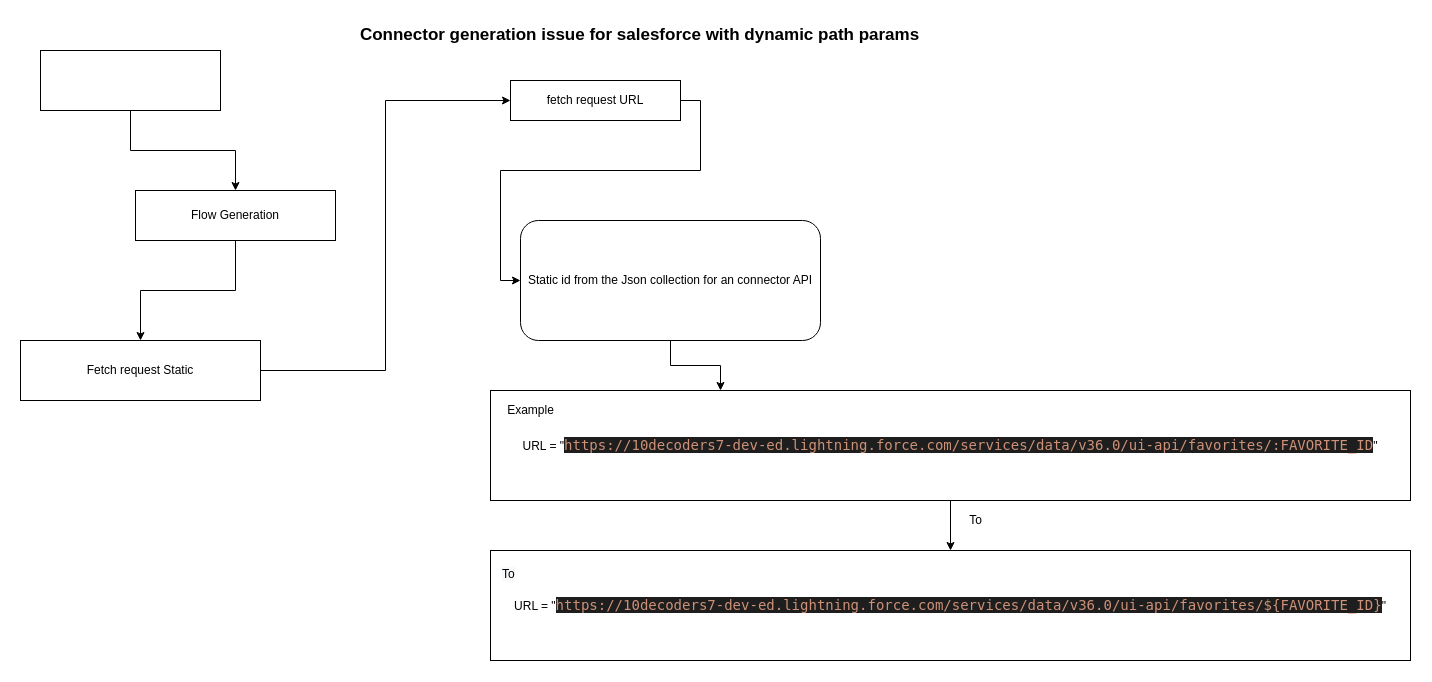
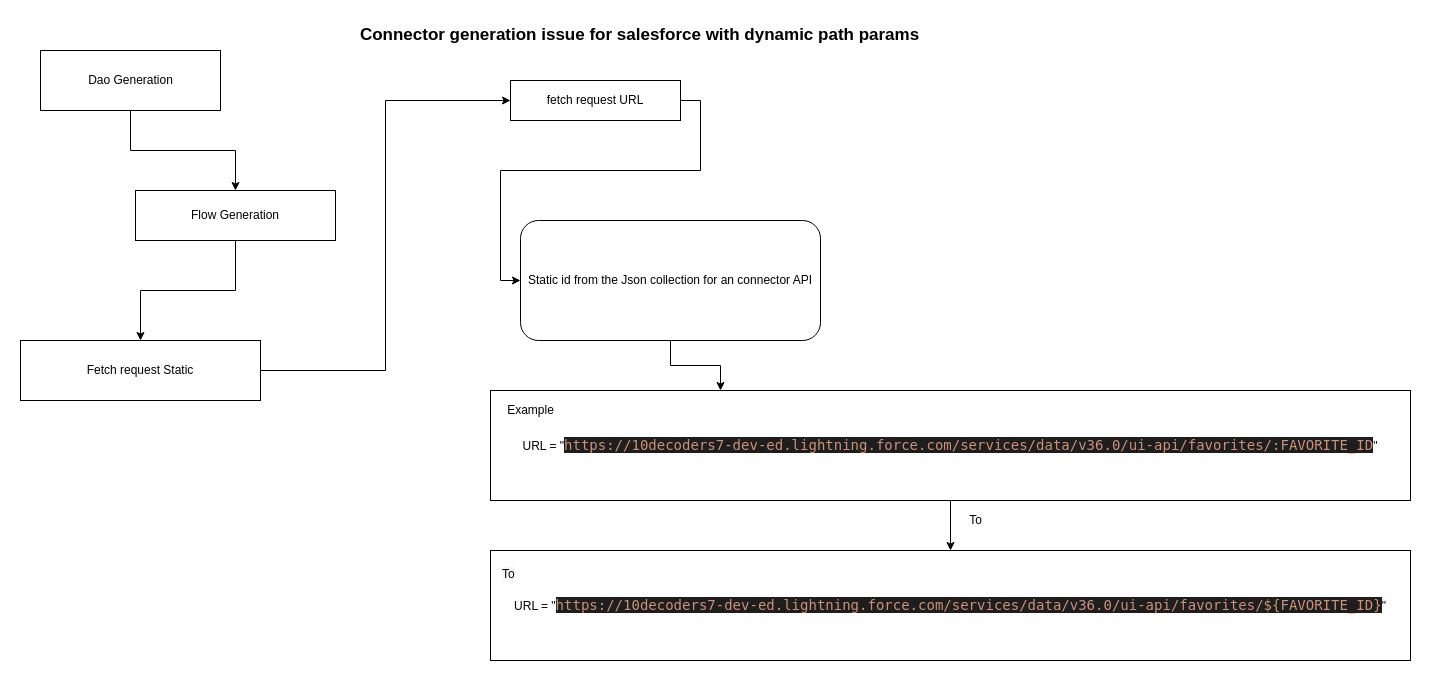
none -> (131, 81)
